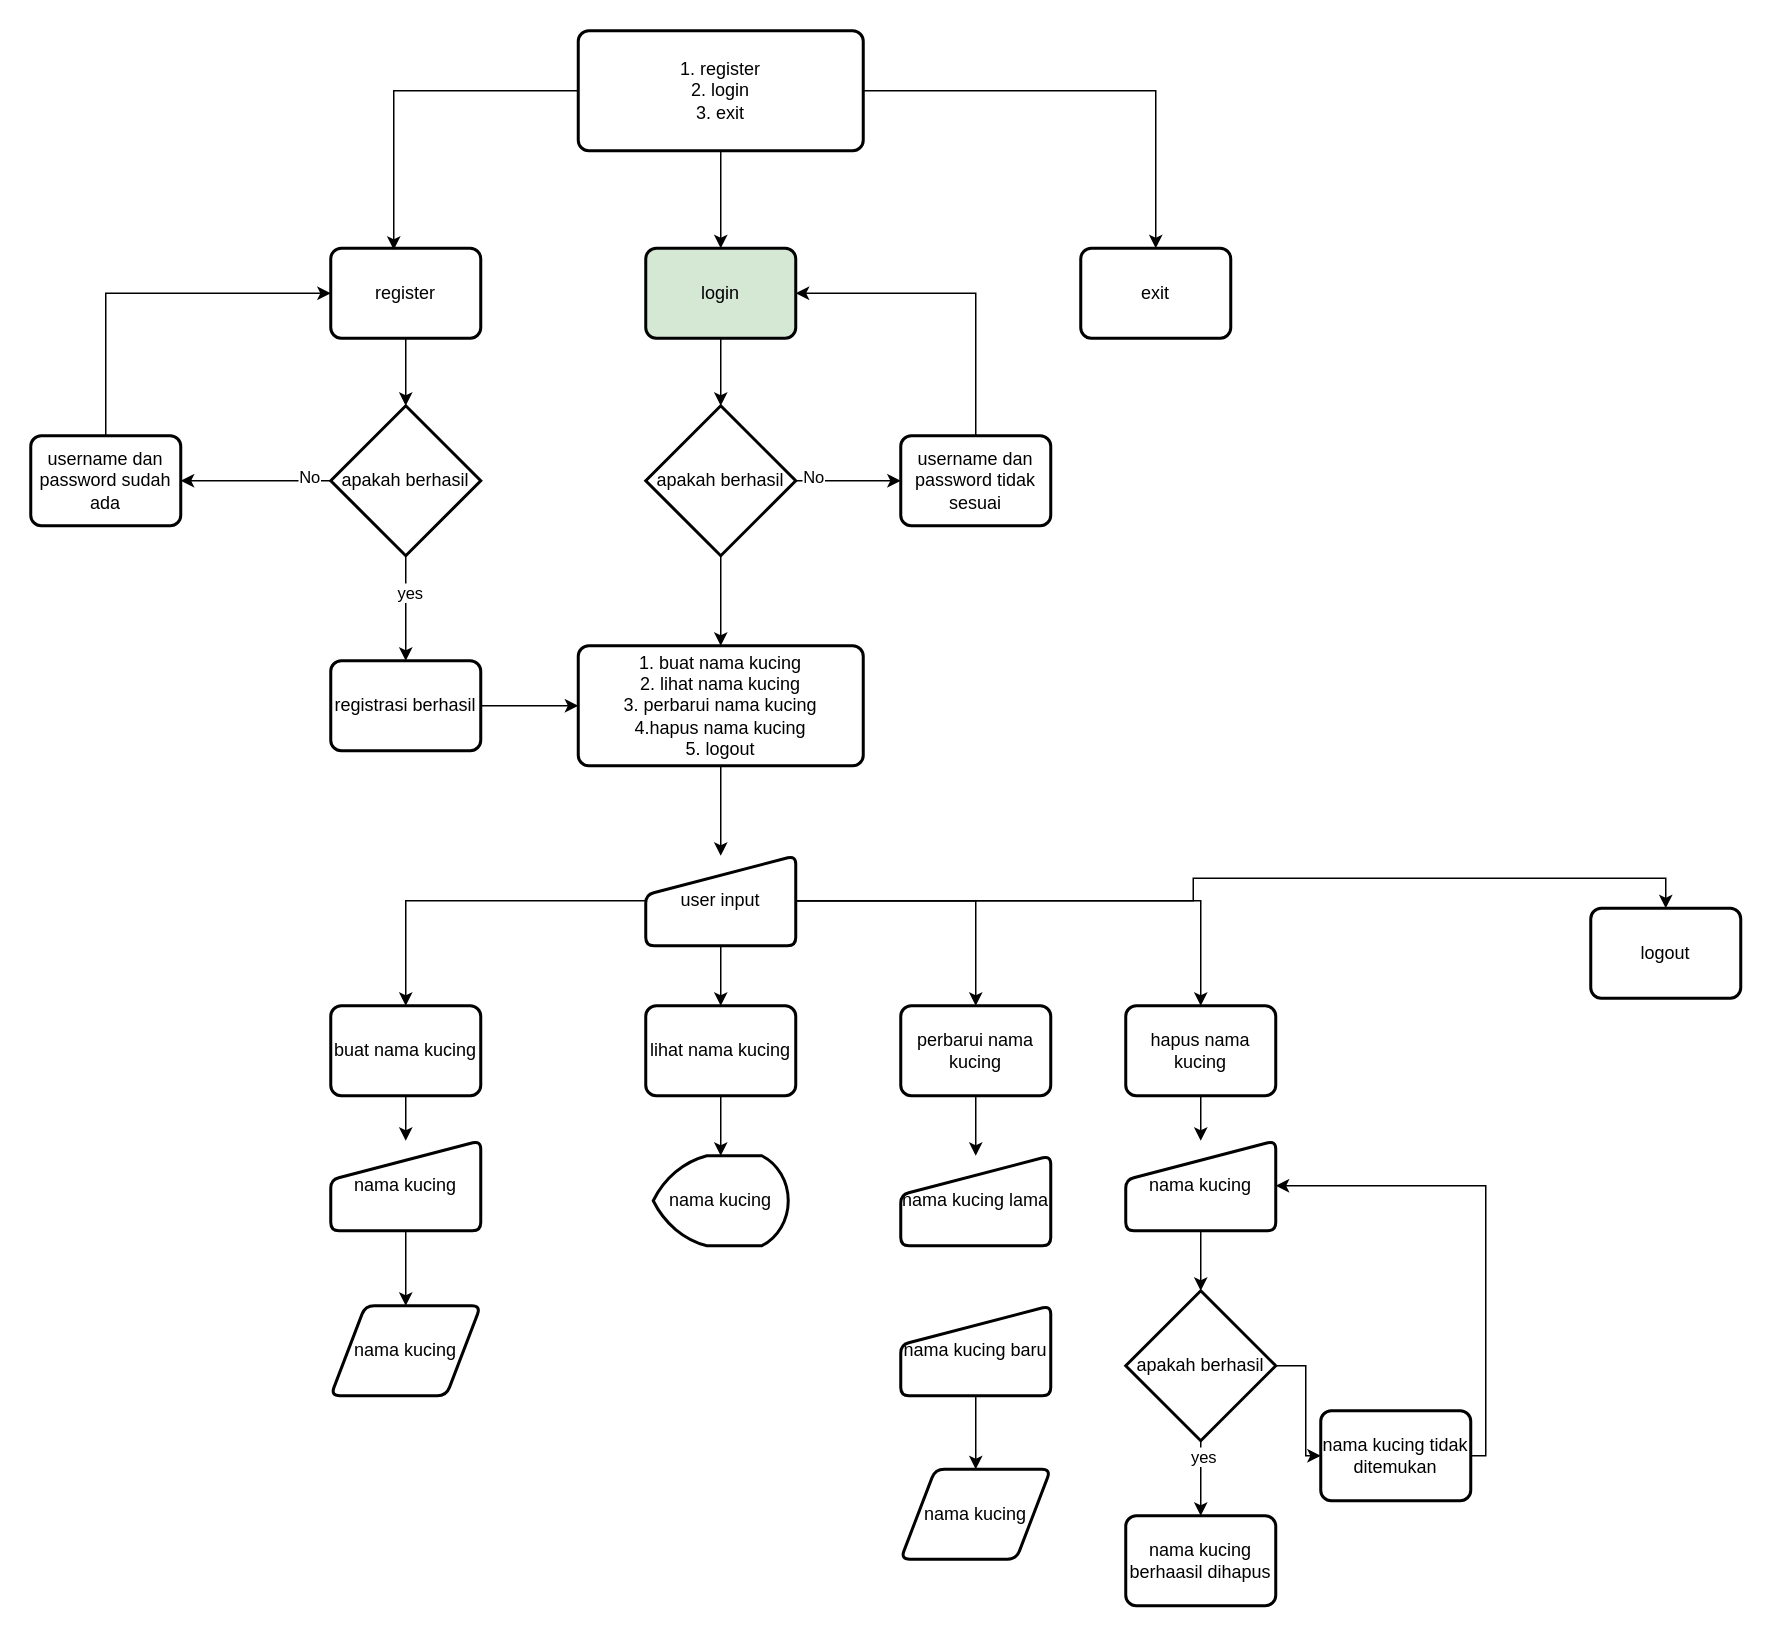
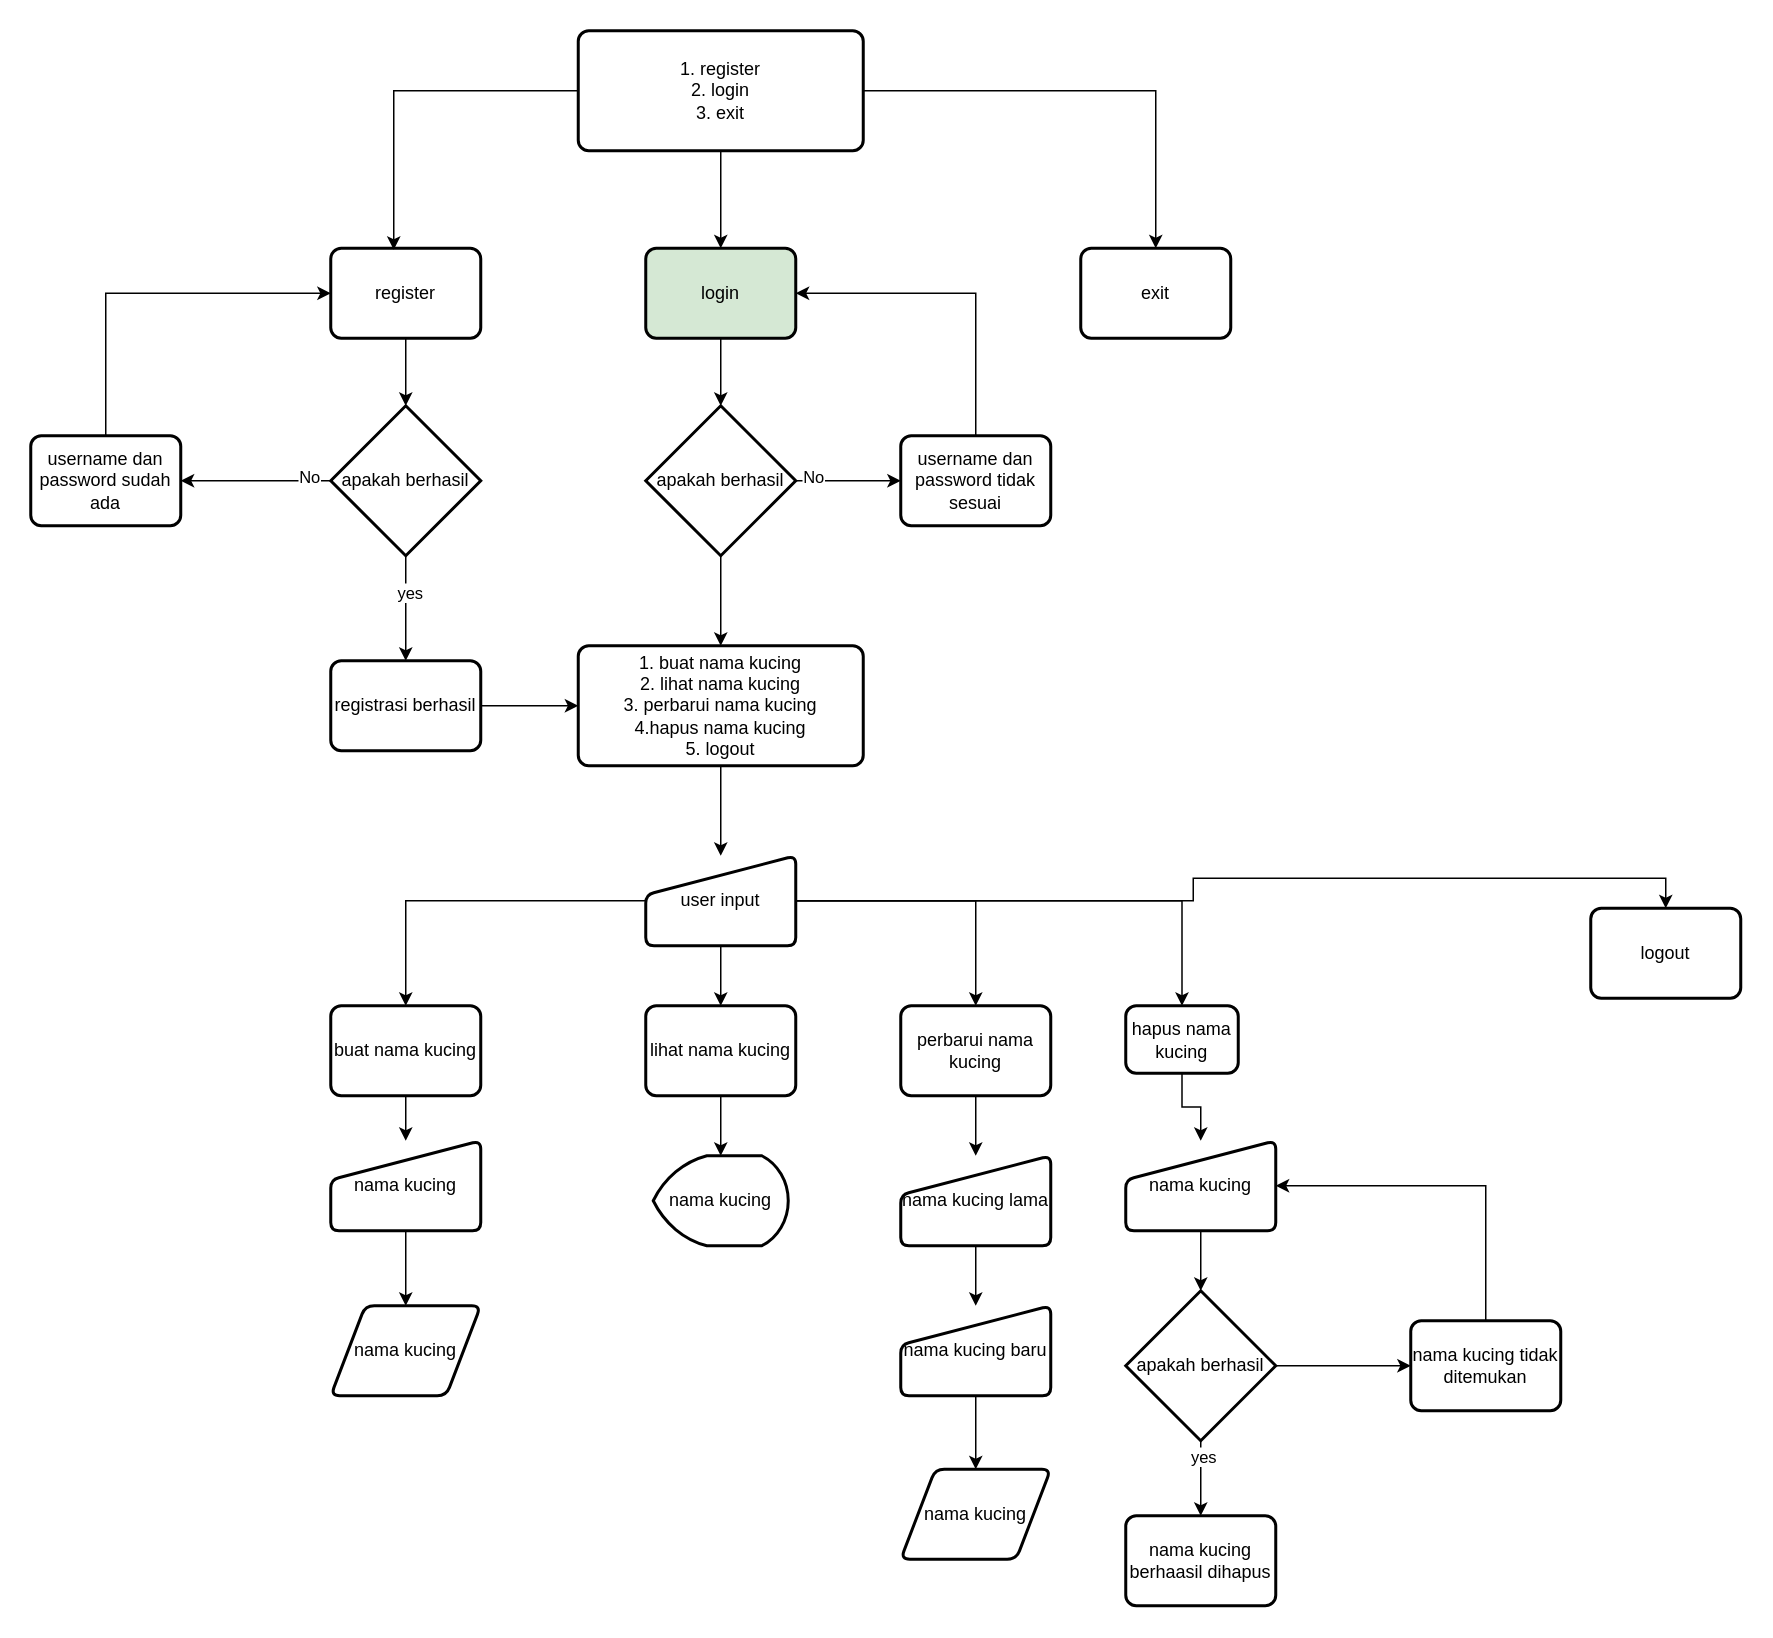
(1201, 1051) -> (1182, 1040)
none -> (976, 1271)
(1396, 1456) -> (1486, 1366)
